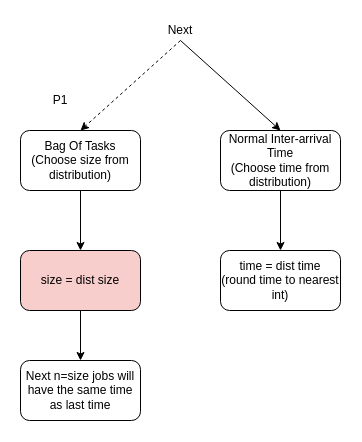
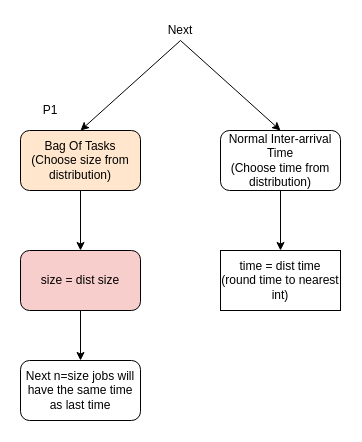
(132, 84) -> (132, 84)
(61, 101) -> (51, 111)
(81, 161) -> (81, 161)
(281, 281) -> (281, 281)
